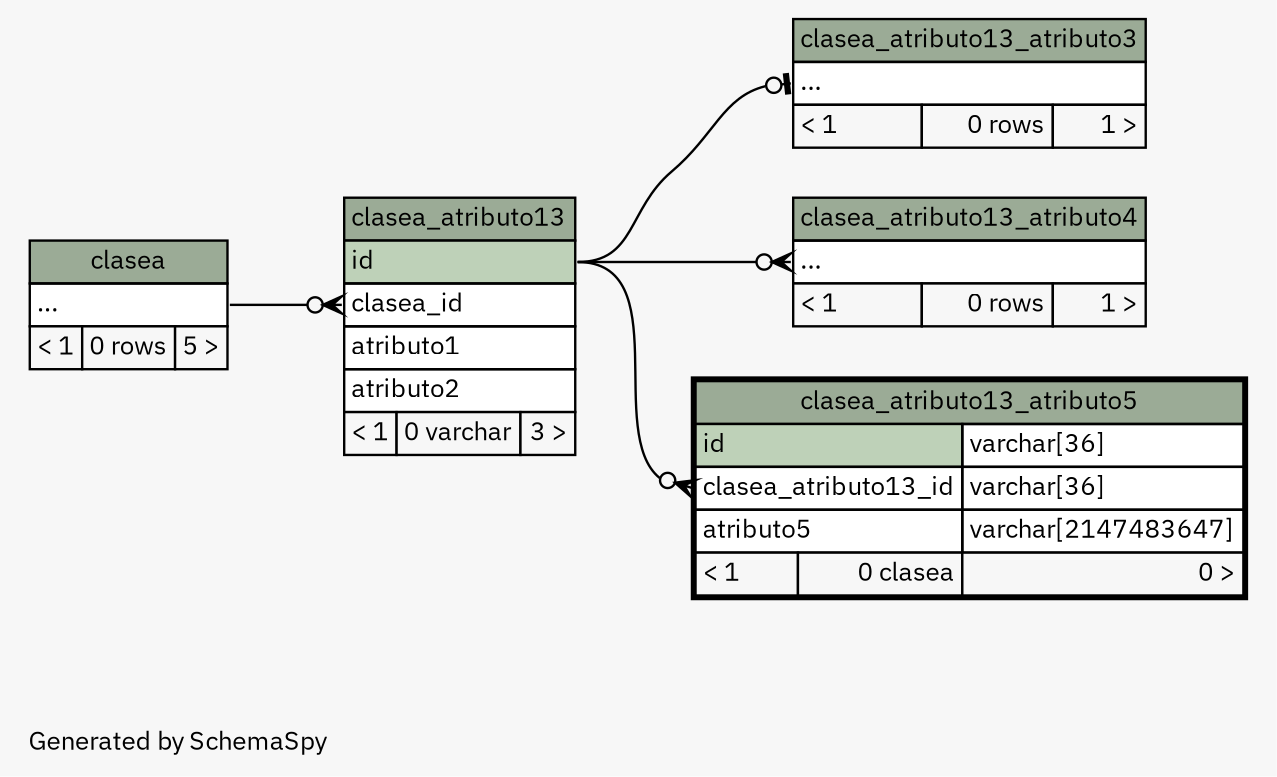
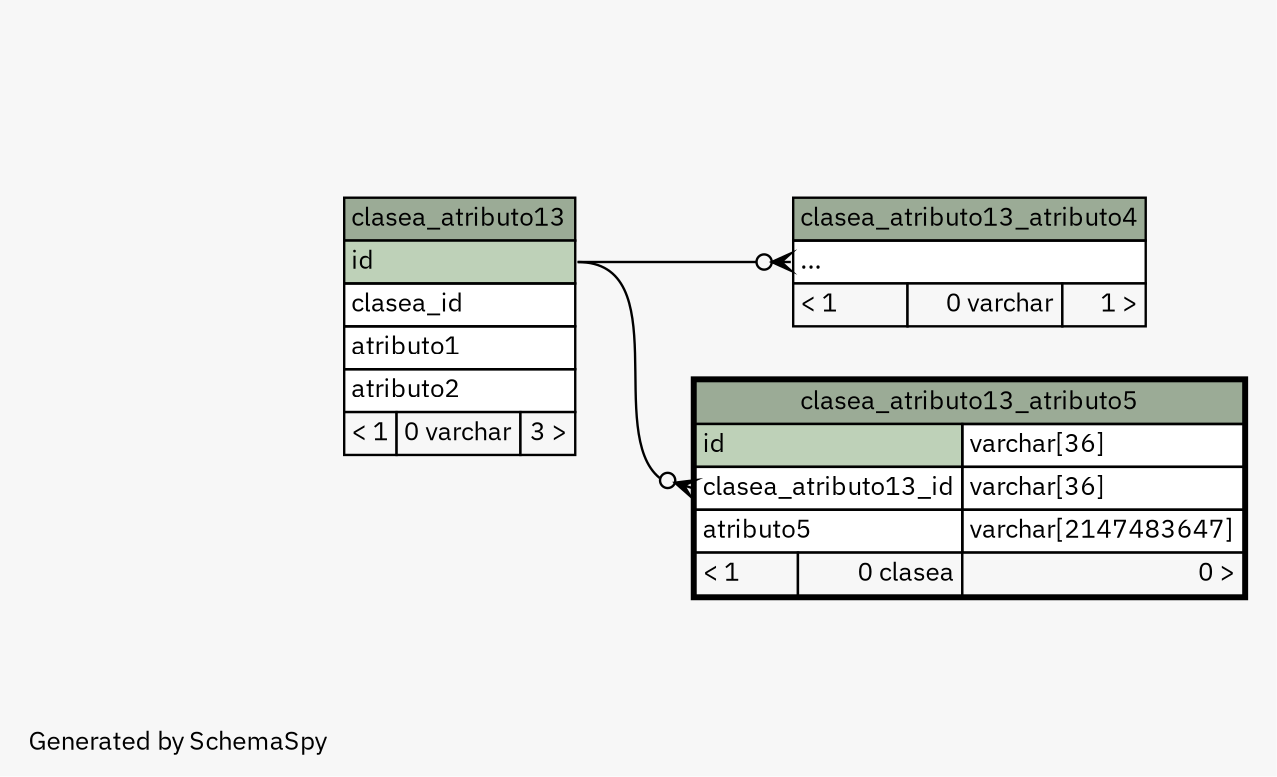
(969, 83) -> none
(1006, 304) -> (1000, 304)
(127, 305) -> none
